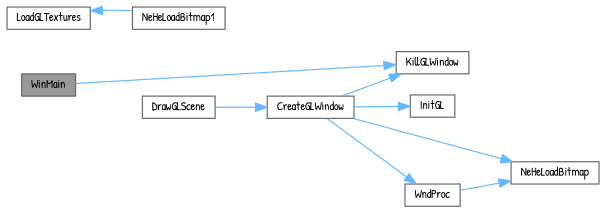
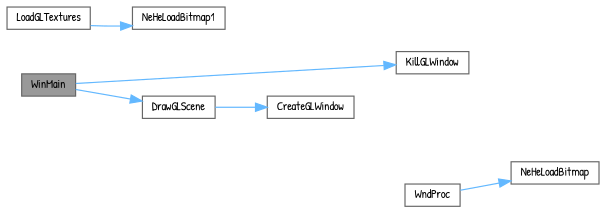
(117, 10) -> (105, 26)
(366, 87) -> none
none -> (103, 94)
(433, 106) -> none
(427, 139) -> none
(367, 148) -> none
